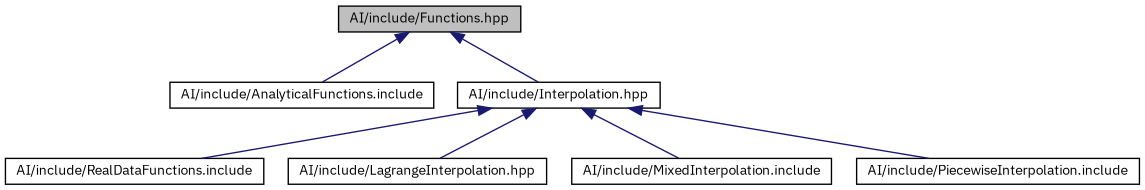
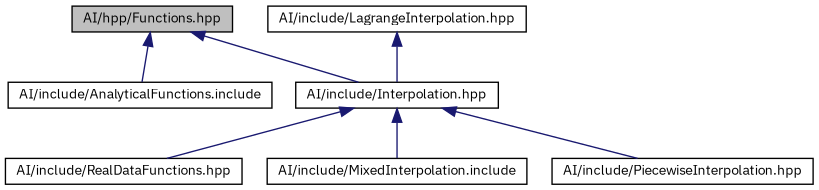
(430, 19) -> (152, 19)
(482, 136) -> (397, 64)
(135, 171) -> (124, 171)
(998, 171) -> (683, 171)
